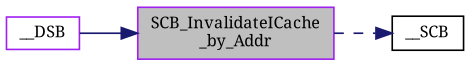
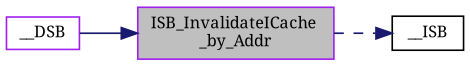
(236, 33) -> (236, 33)
(428, 33) -> (428, 33)
